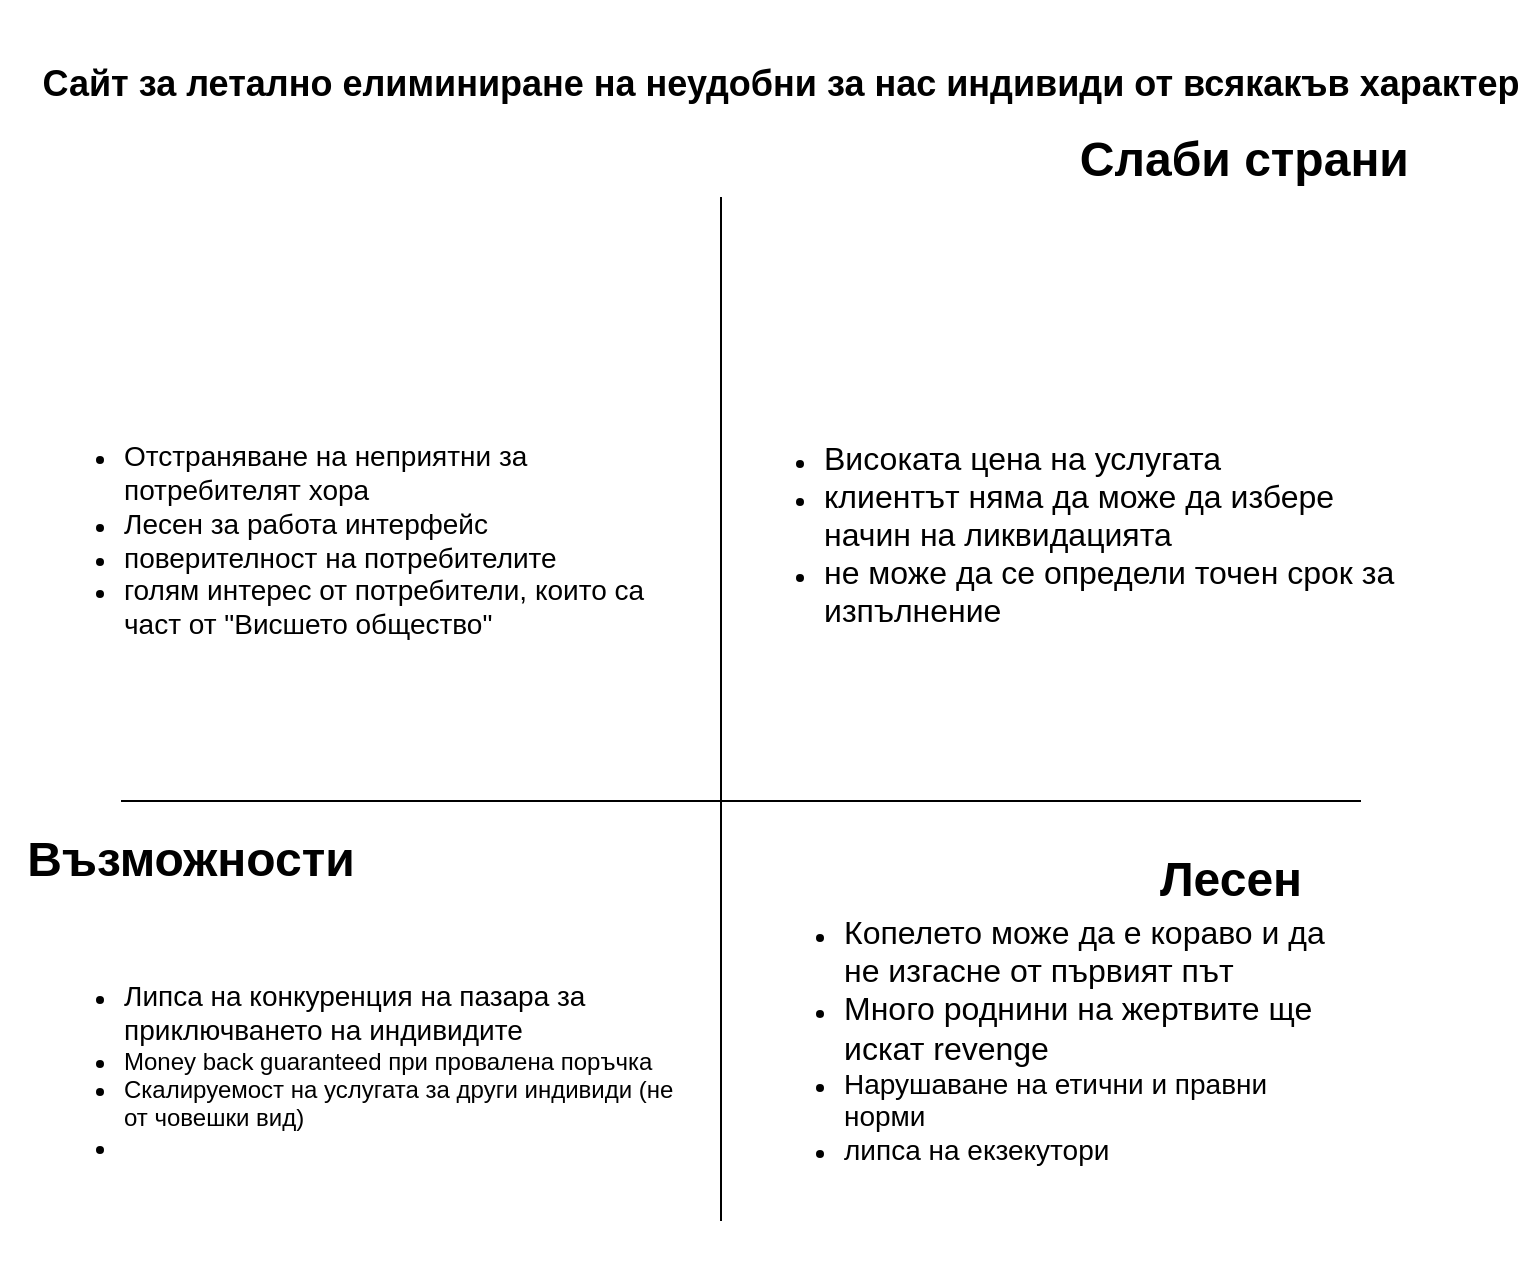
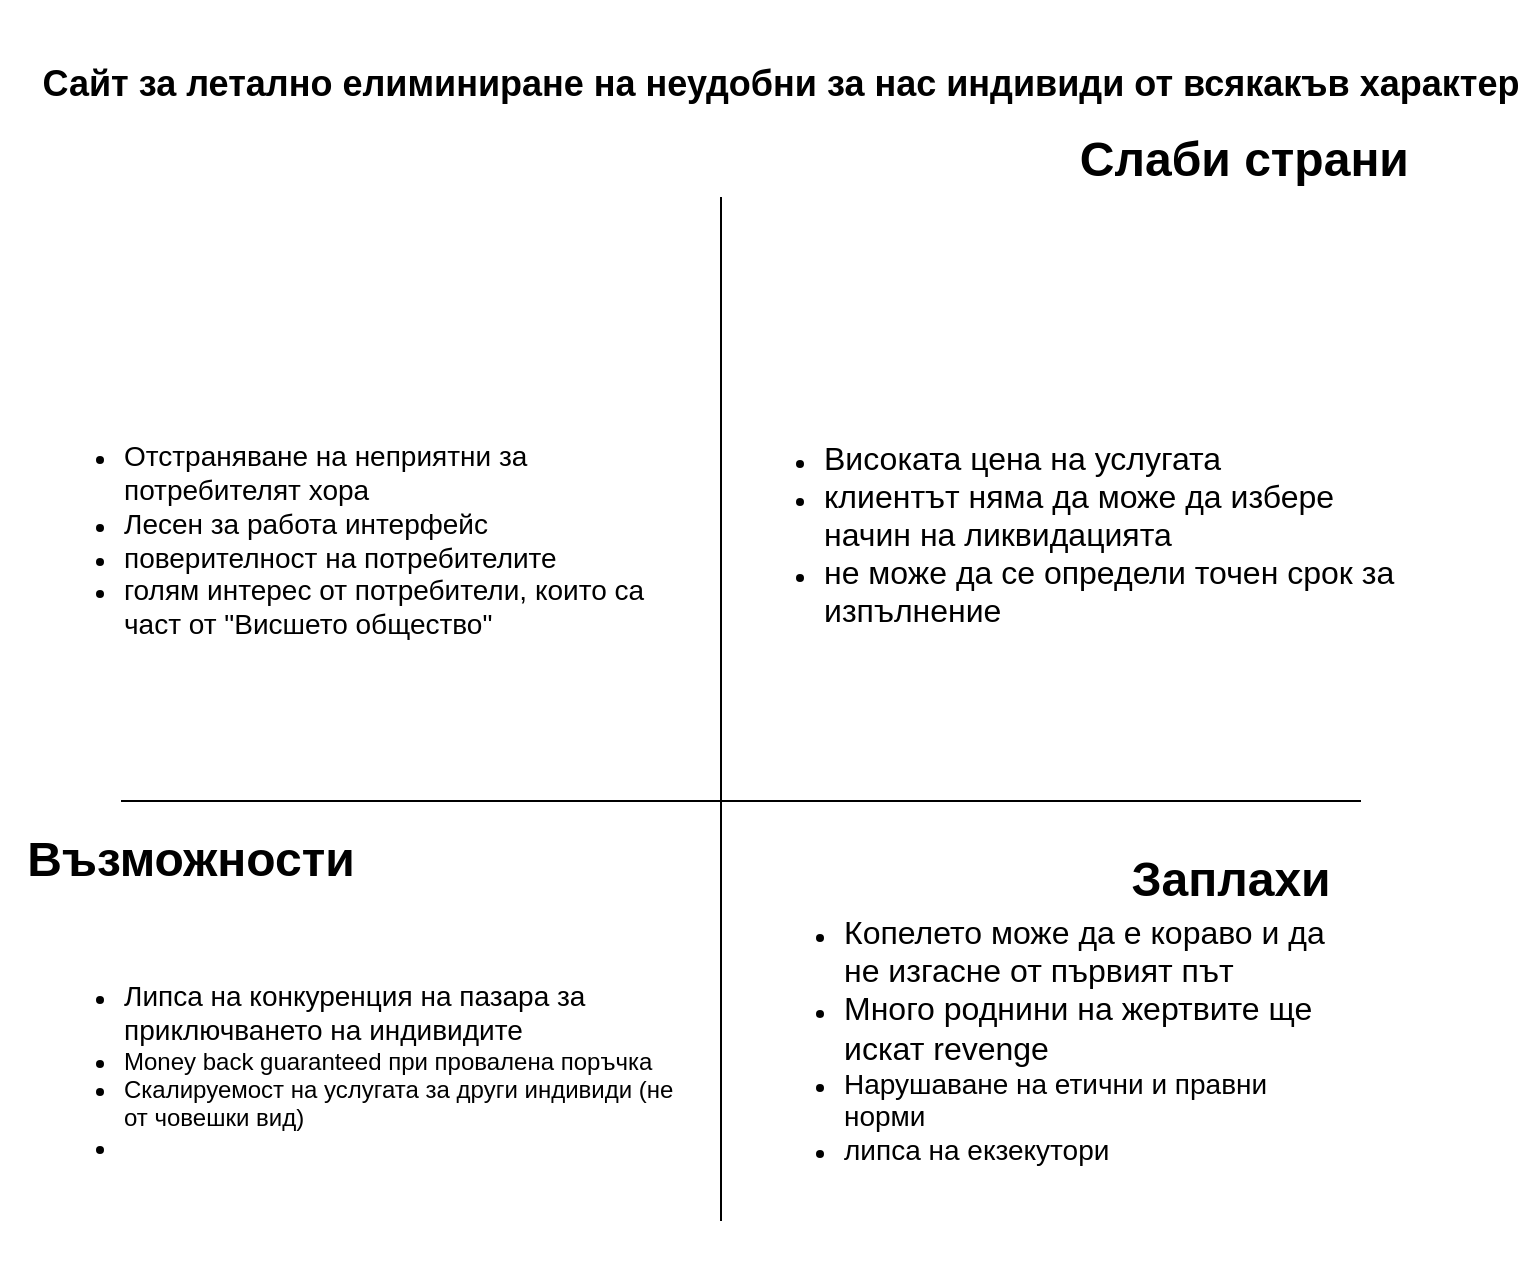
(1232, 881) -> (1232, 881)
